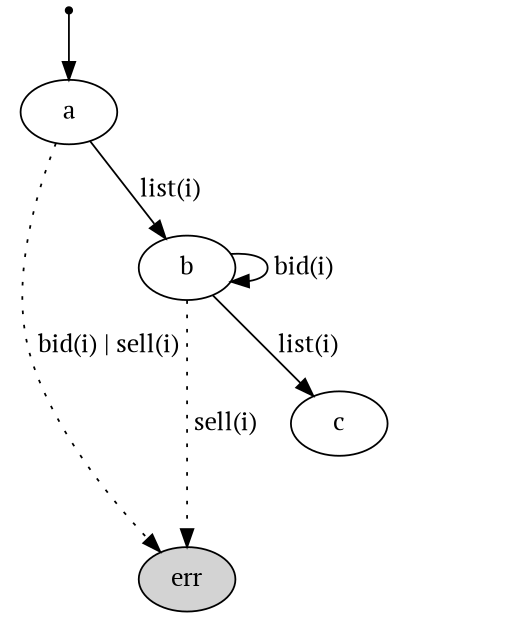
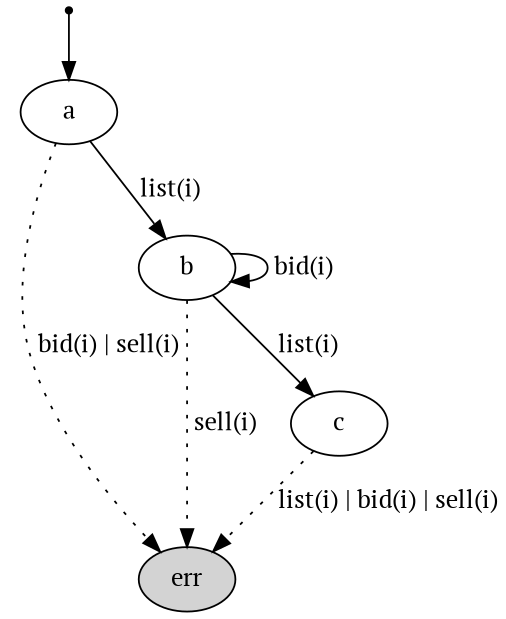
none -> (270, 495)
